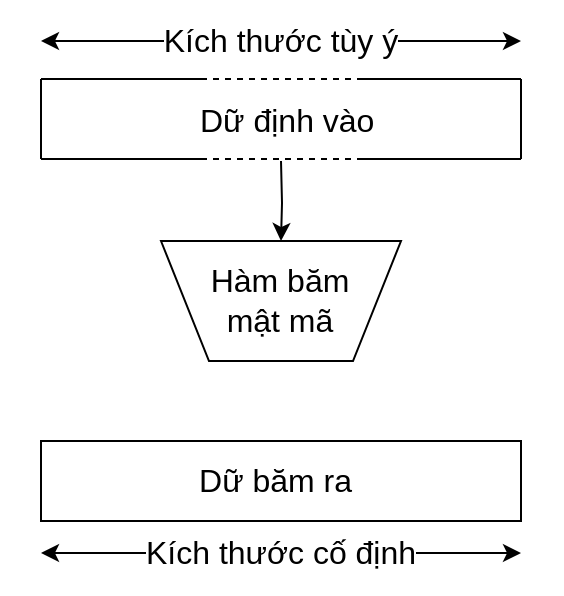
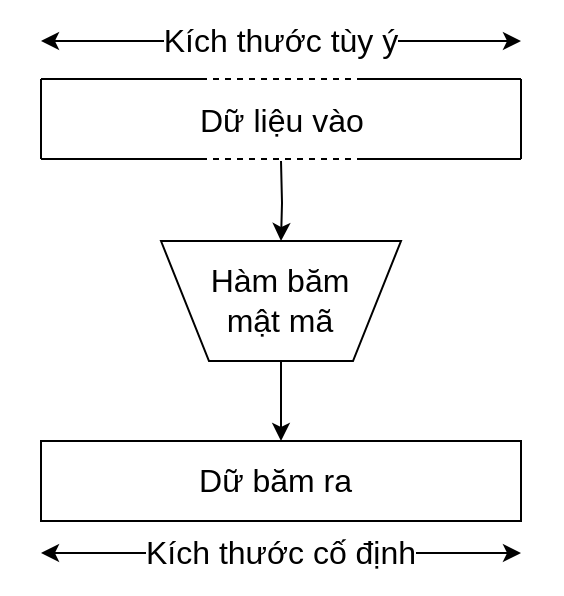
(291, 122) -> (283, 122)
none -> (281, 394)
